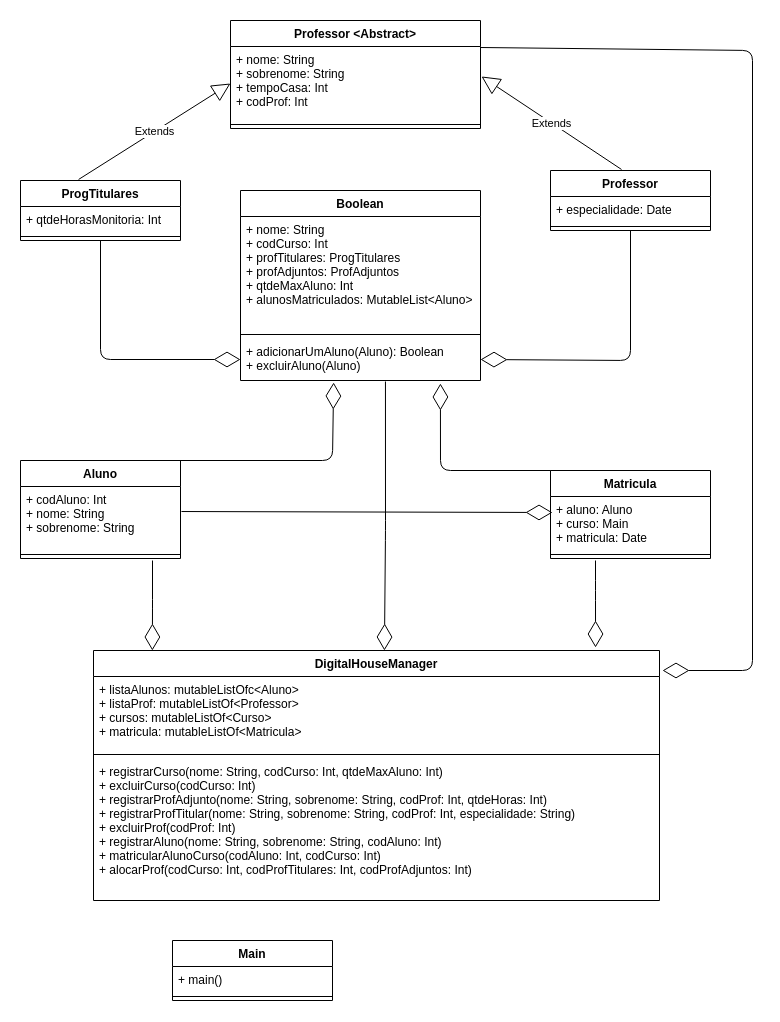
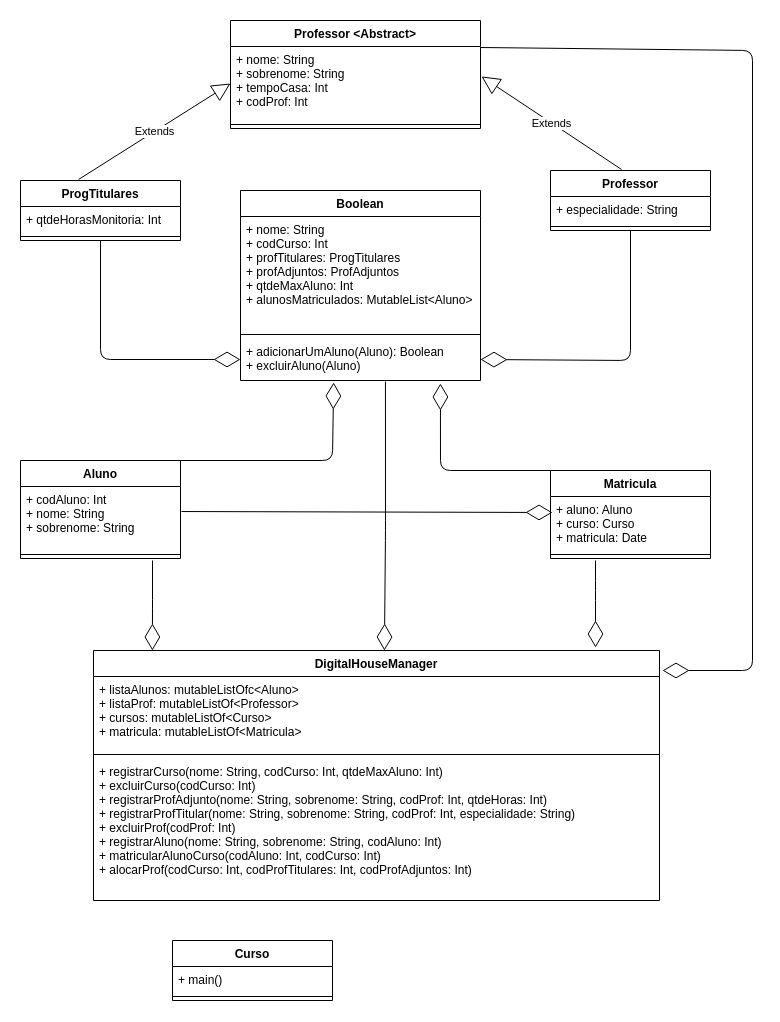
(617, 210) -> (622, 210)
(595, 510) -> (595, 510)
(252, 954) -> (252, 954)
